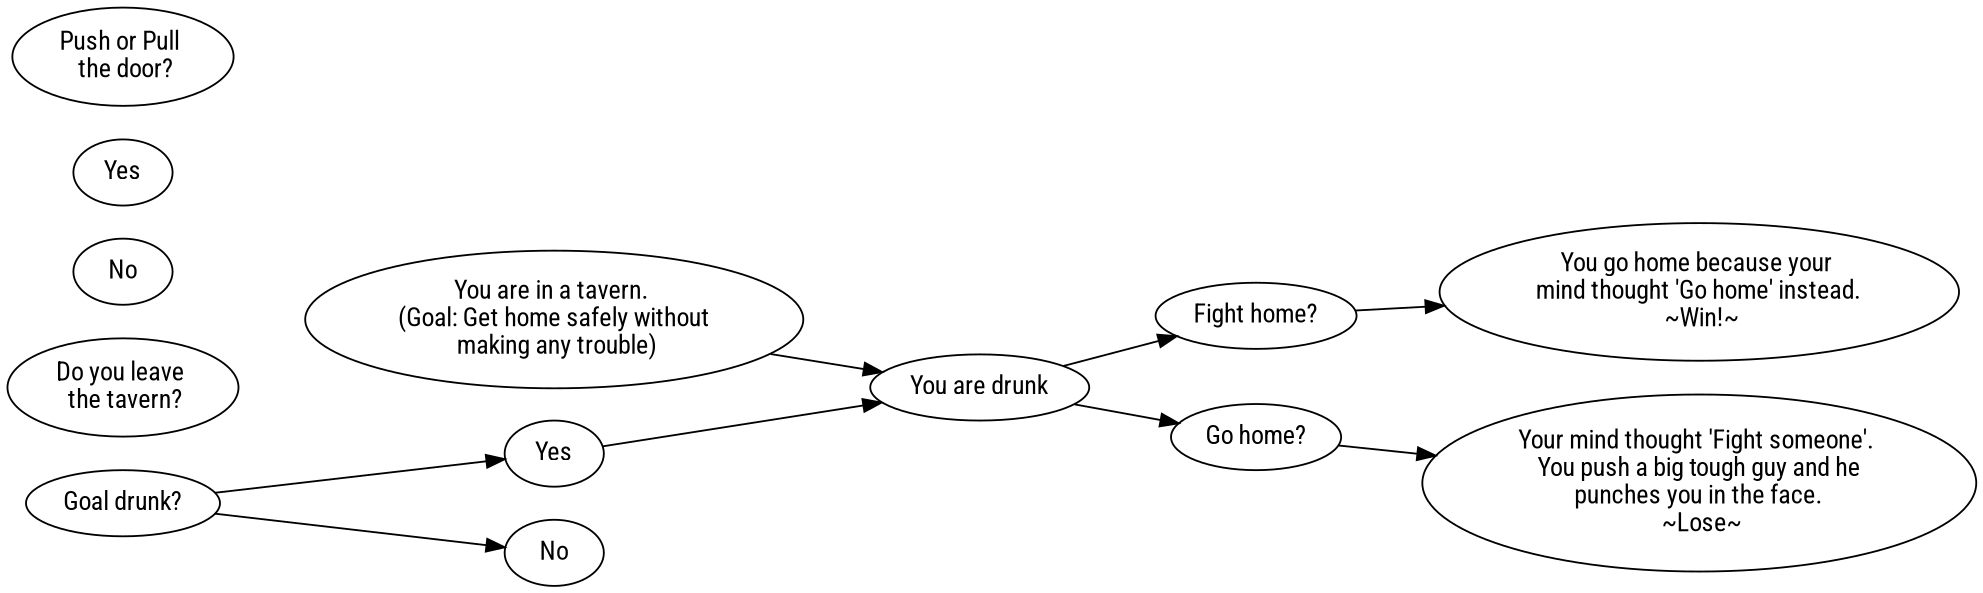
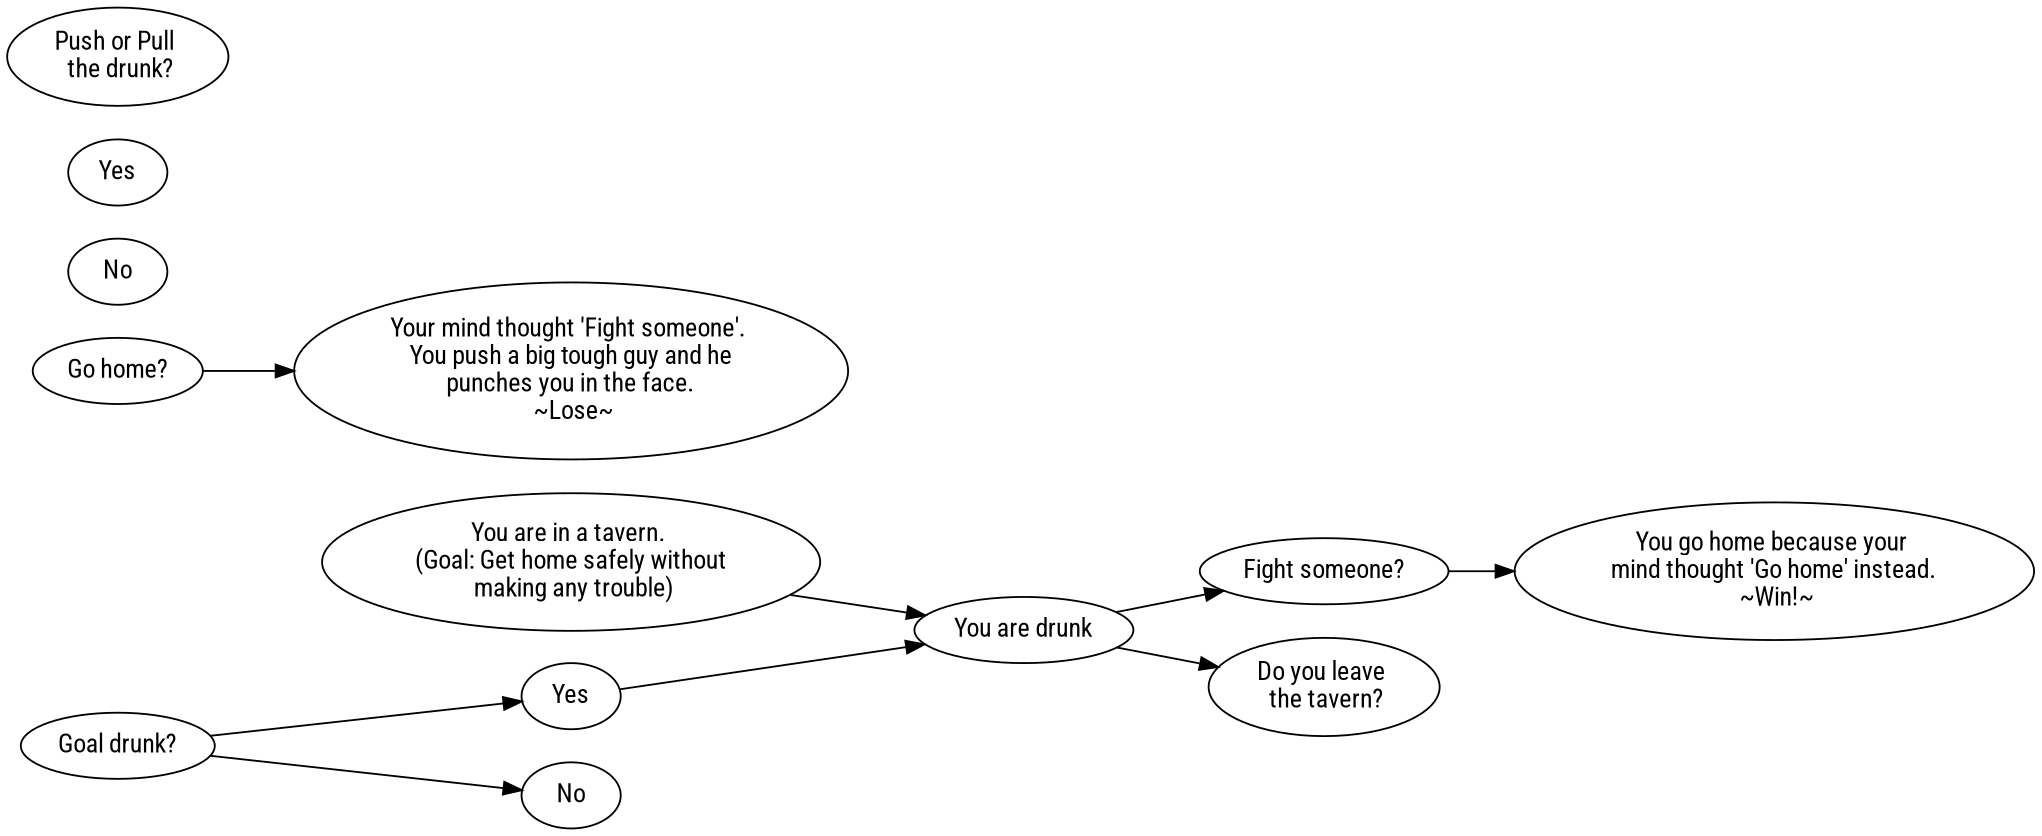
(123, 57) -> (118, 57)
(1256, 316) -> (1324, 571)
(1117, 412) -> (1158, 655)
